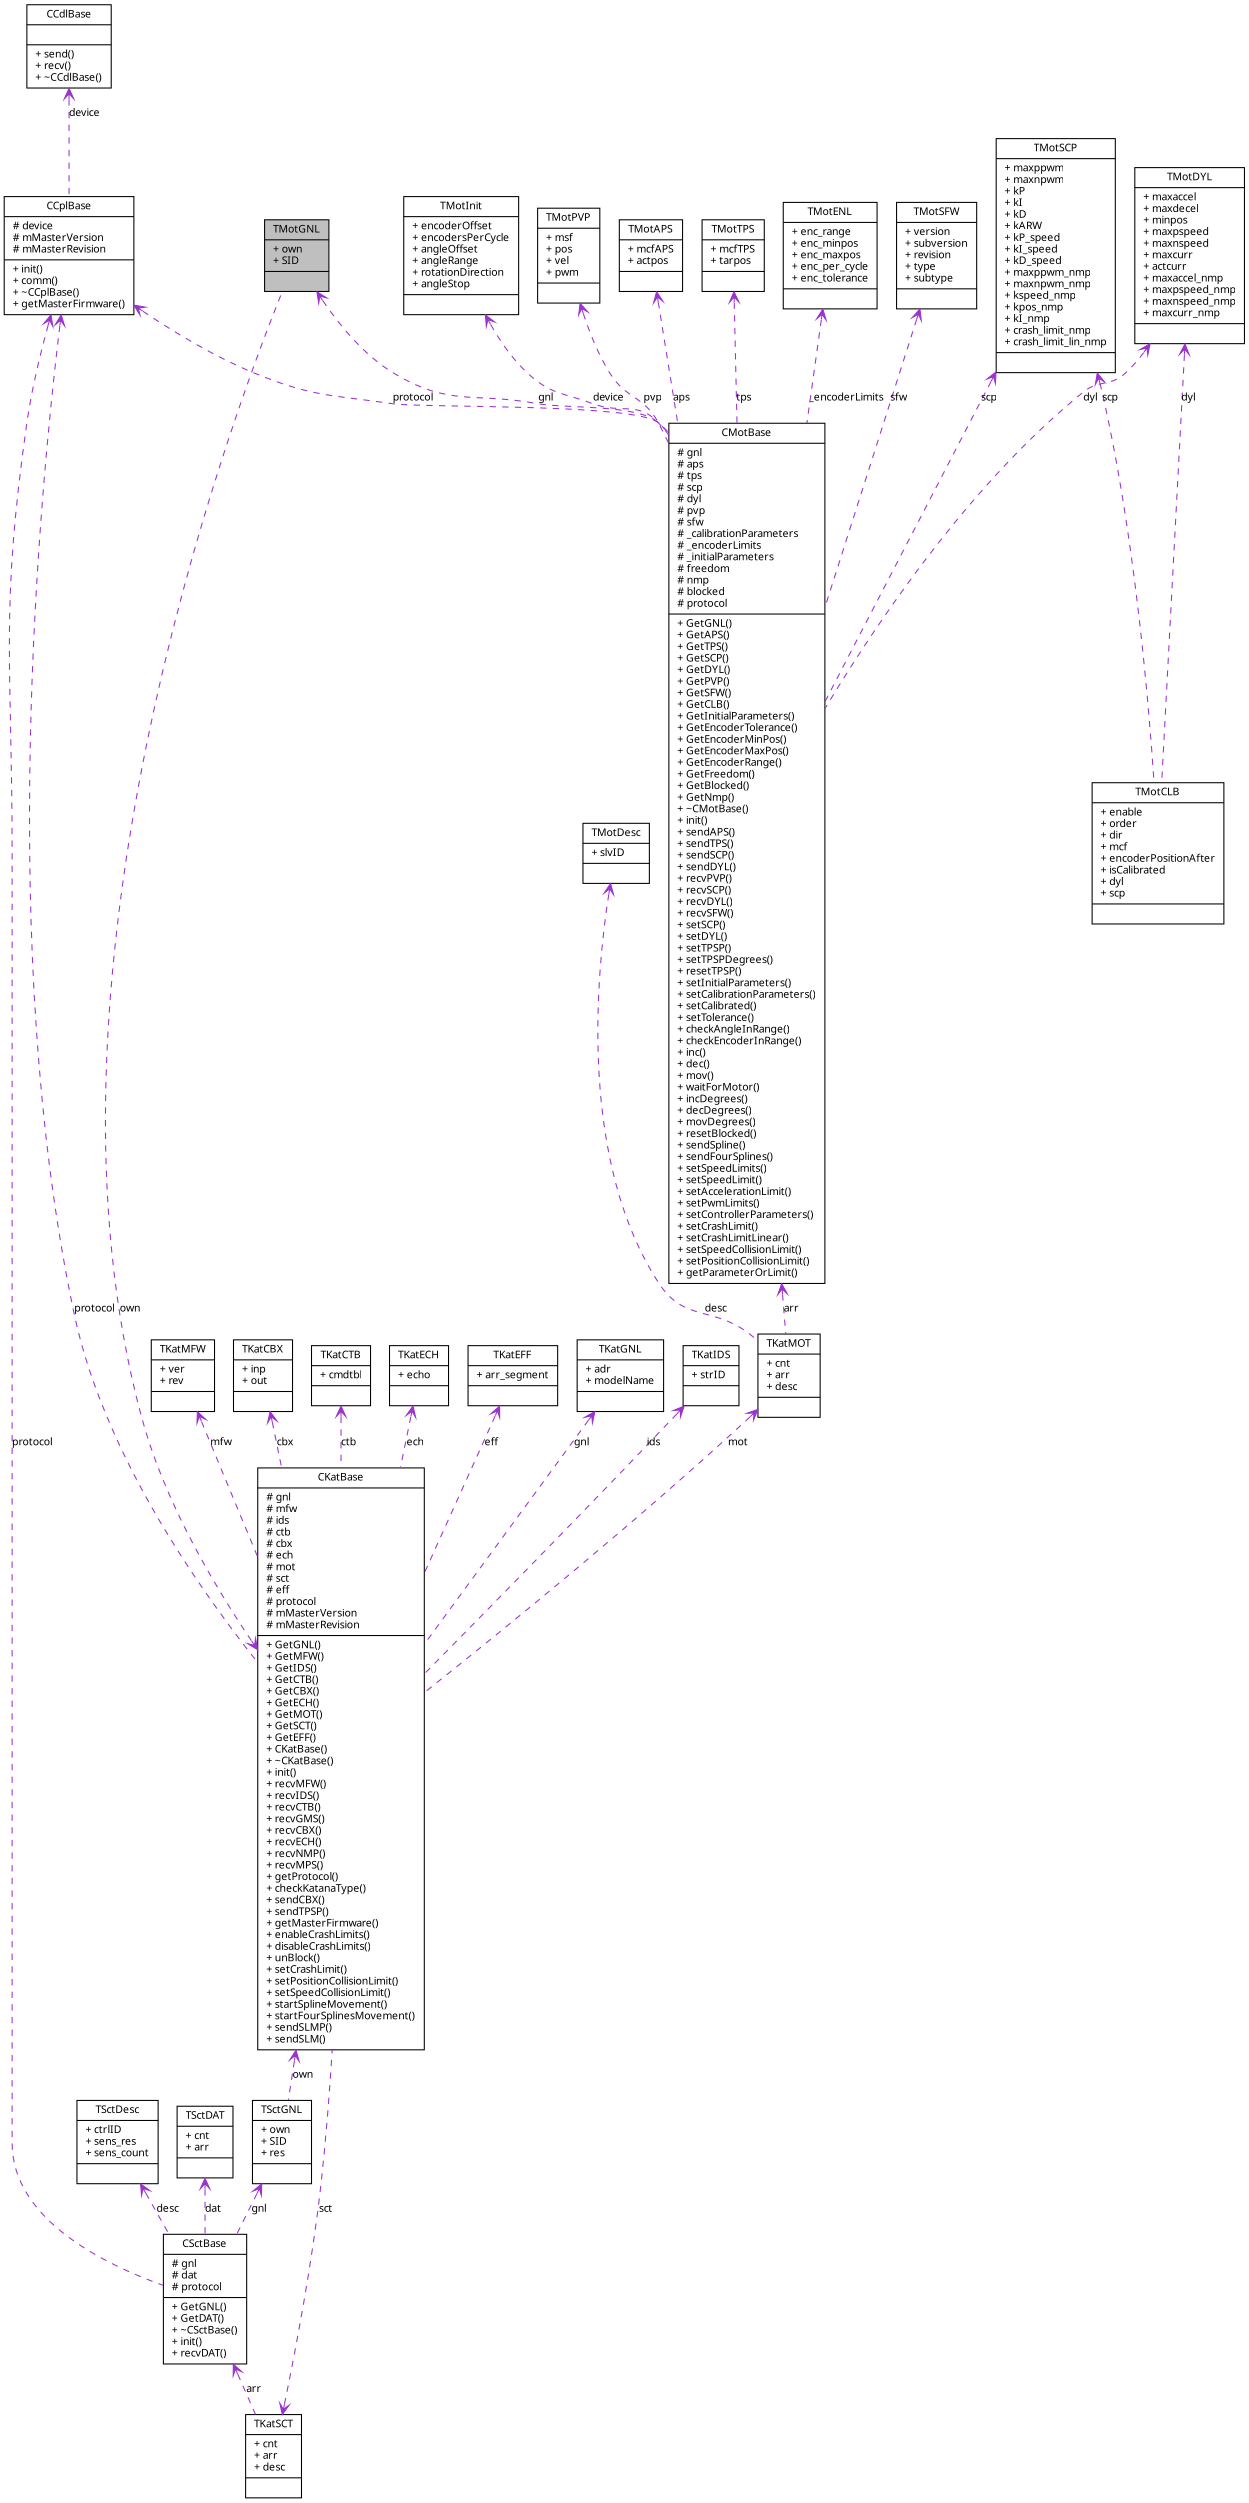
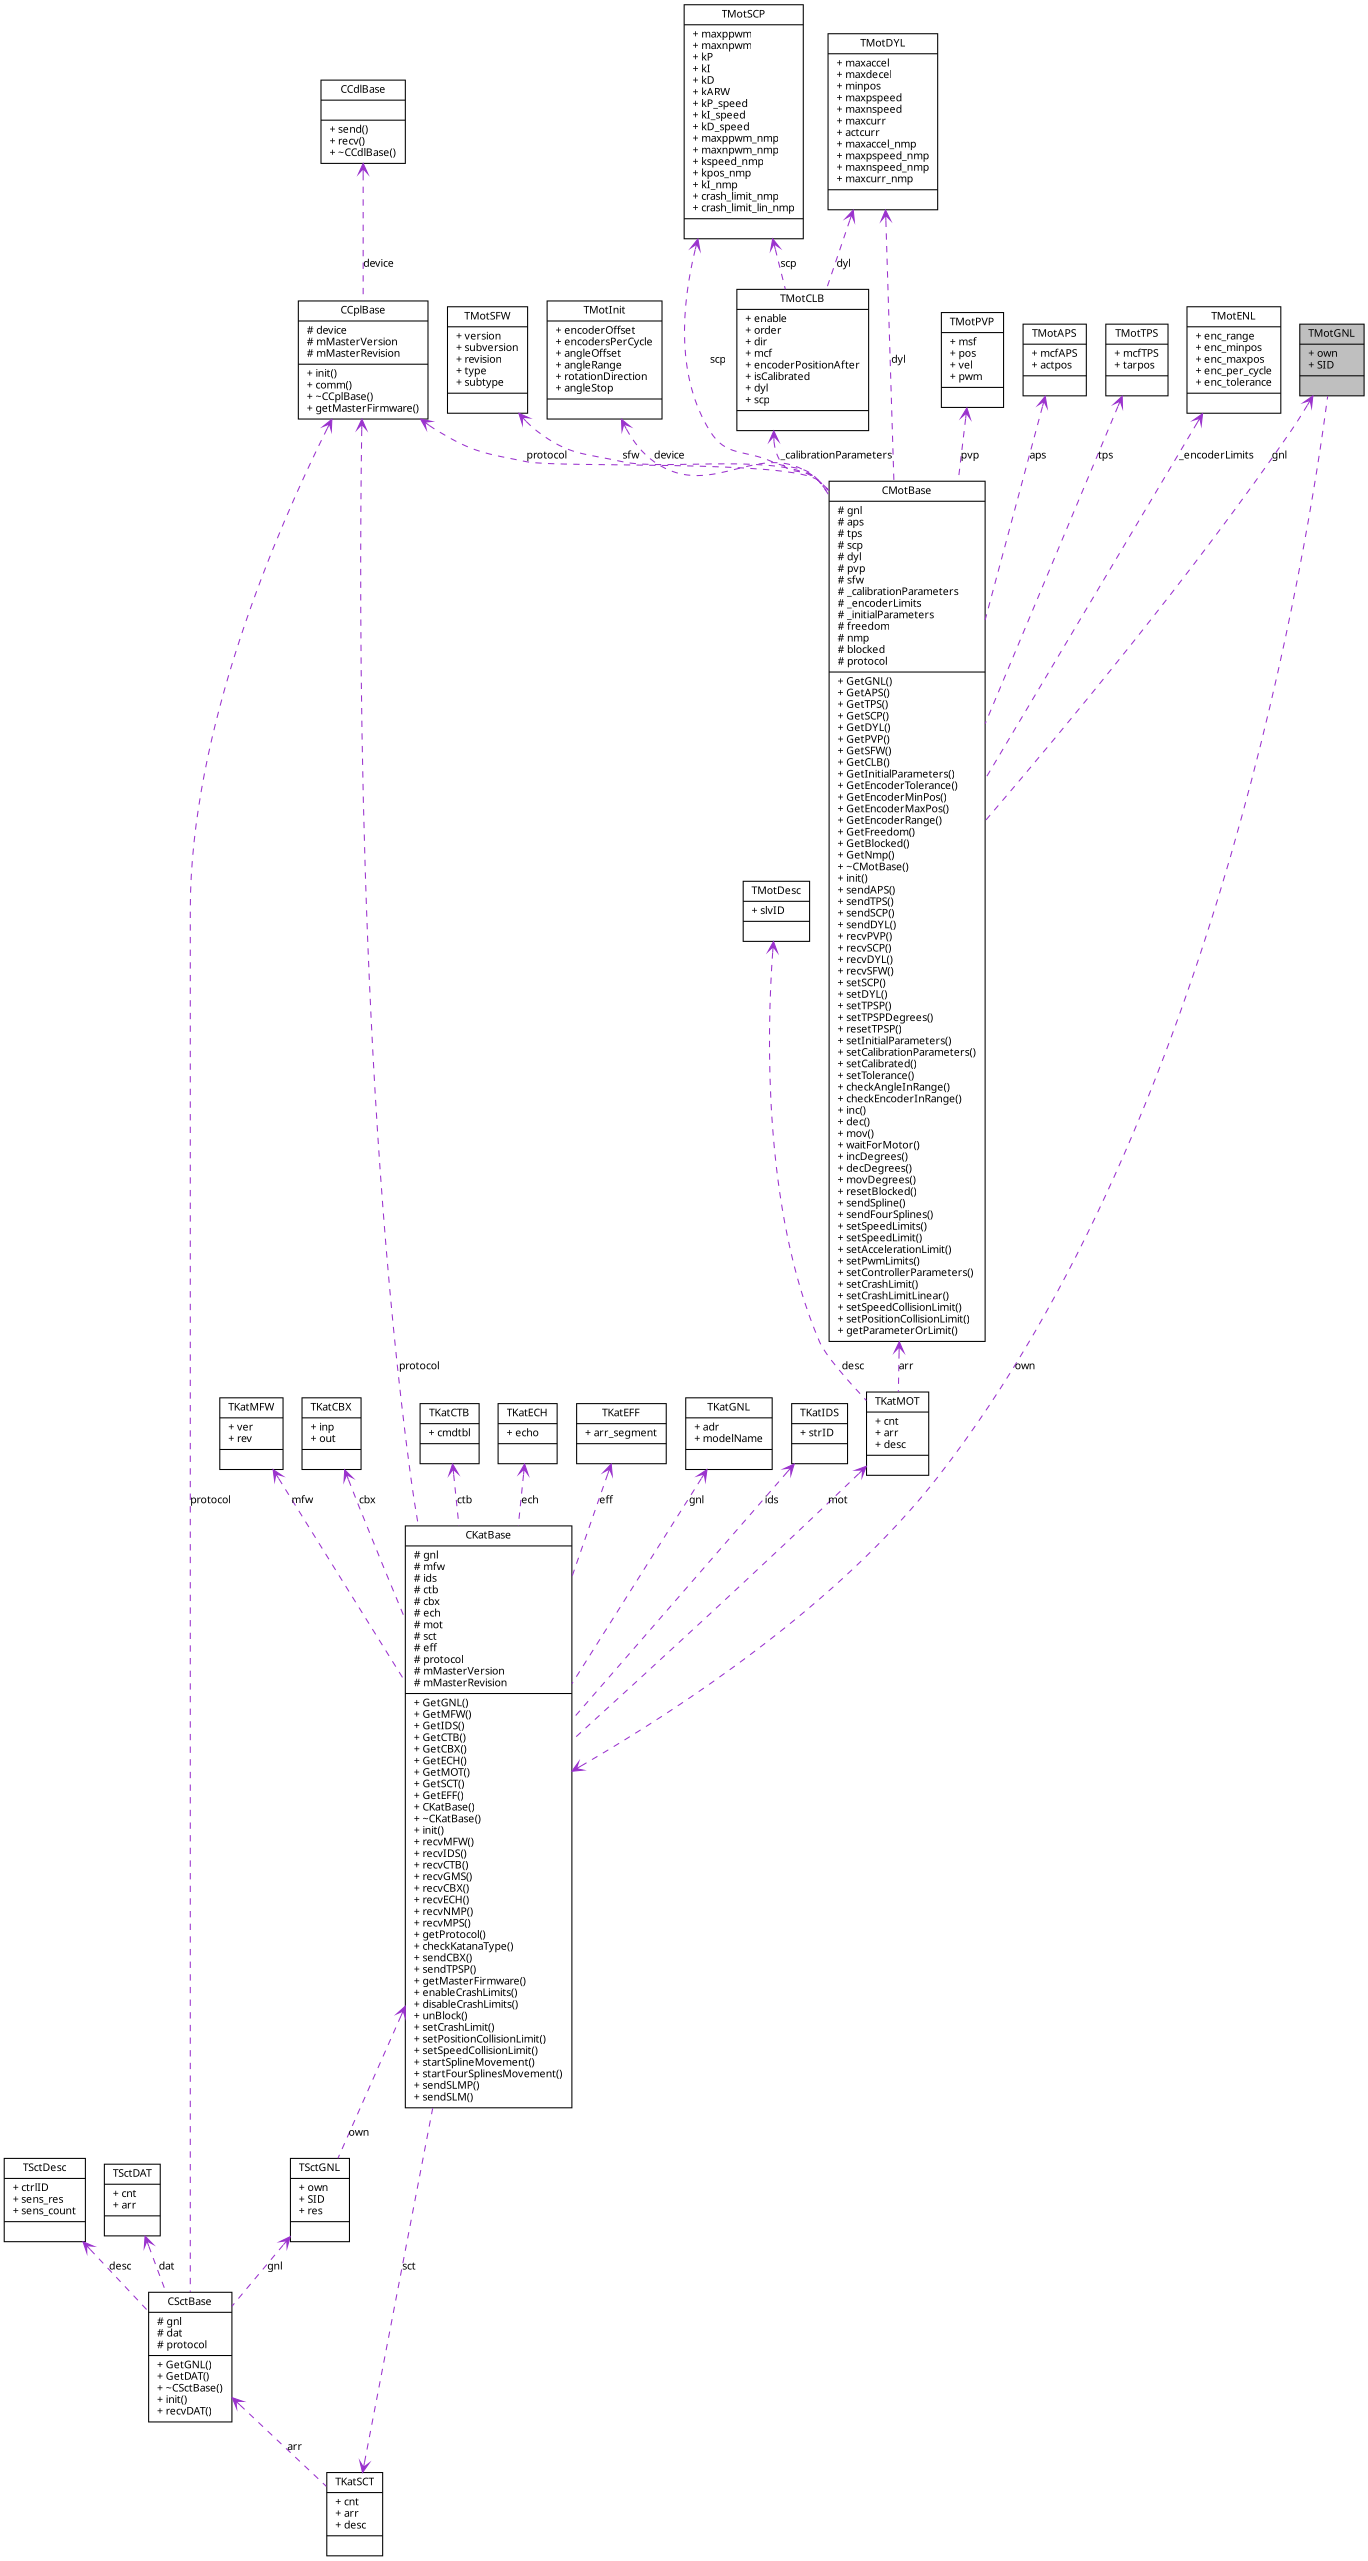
none -> (797, 471)
